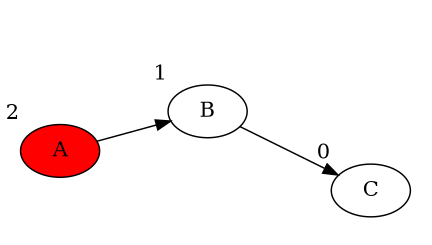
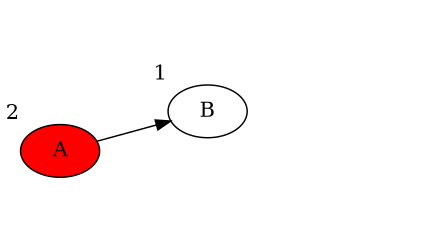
(371, 190) -> none
